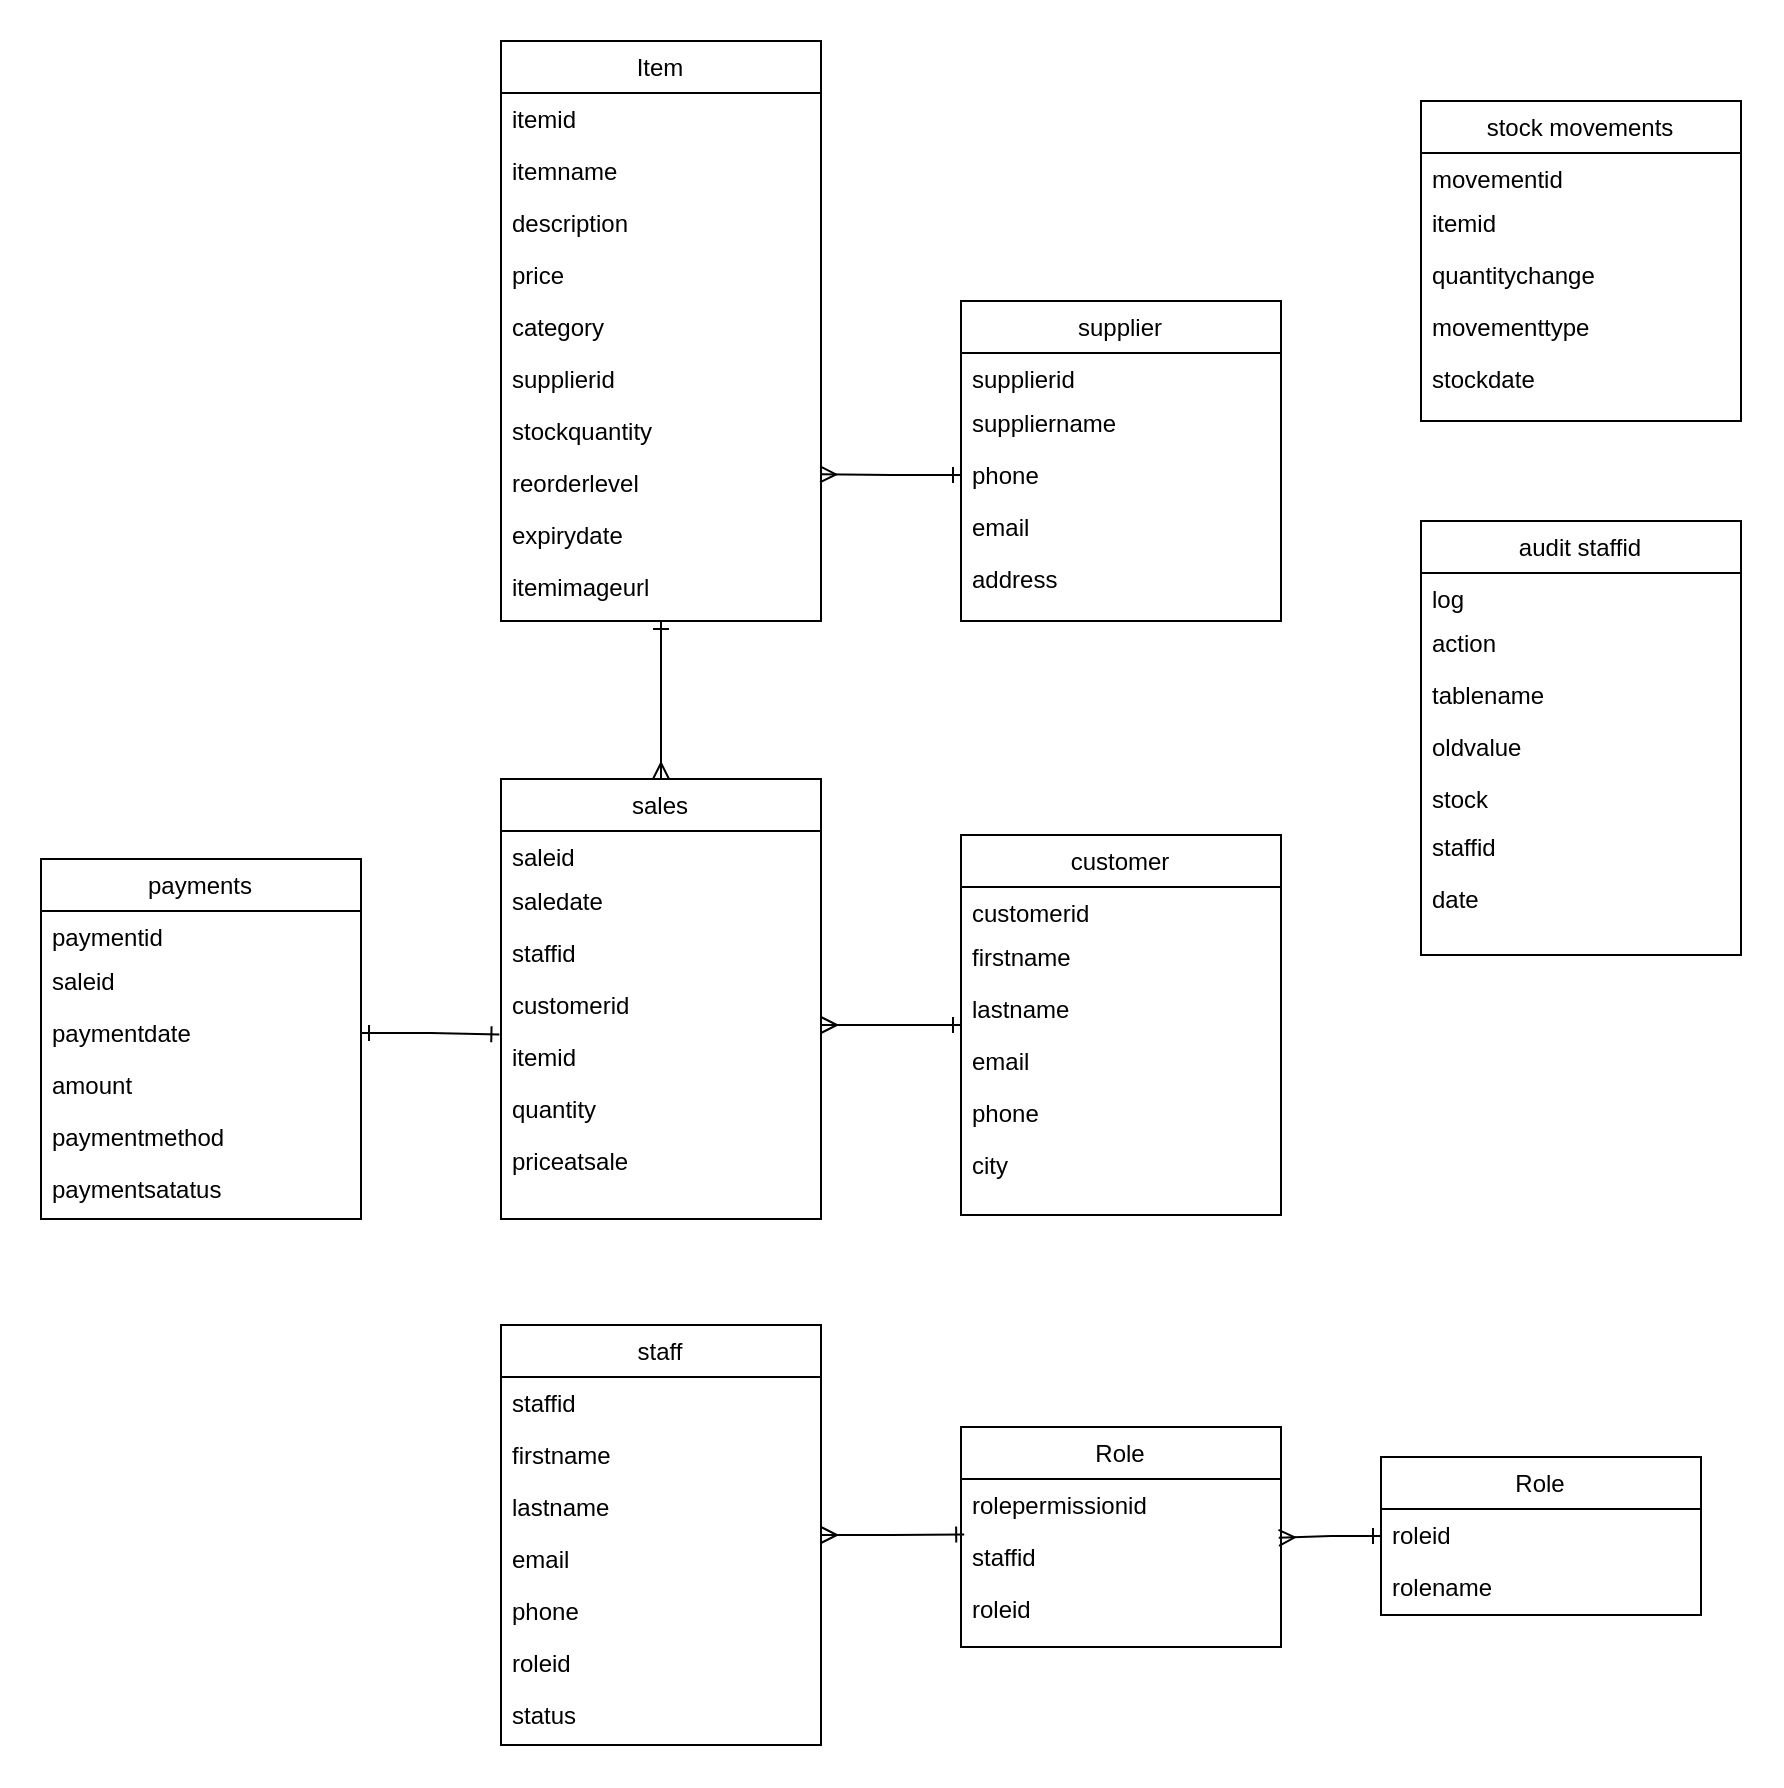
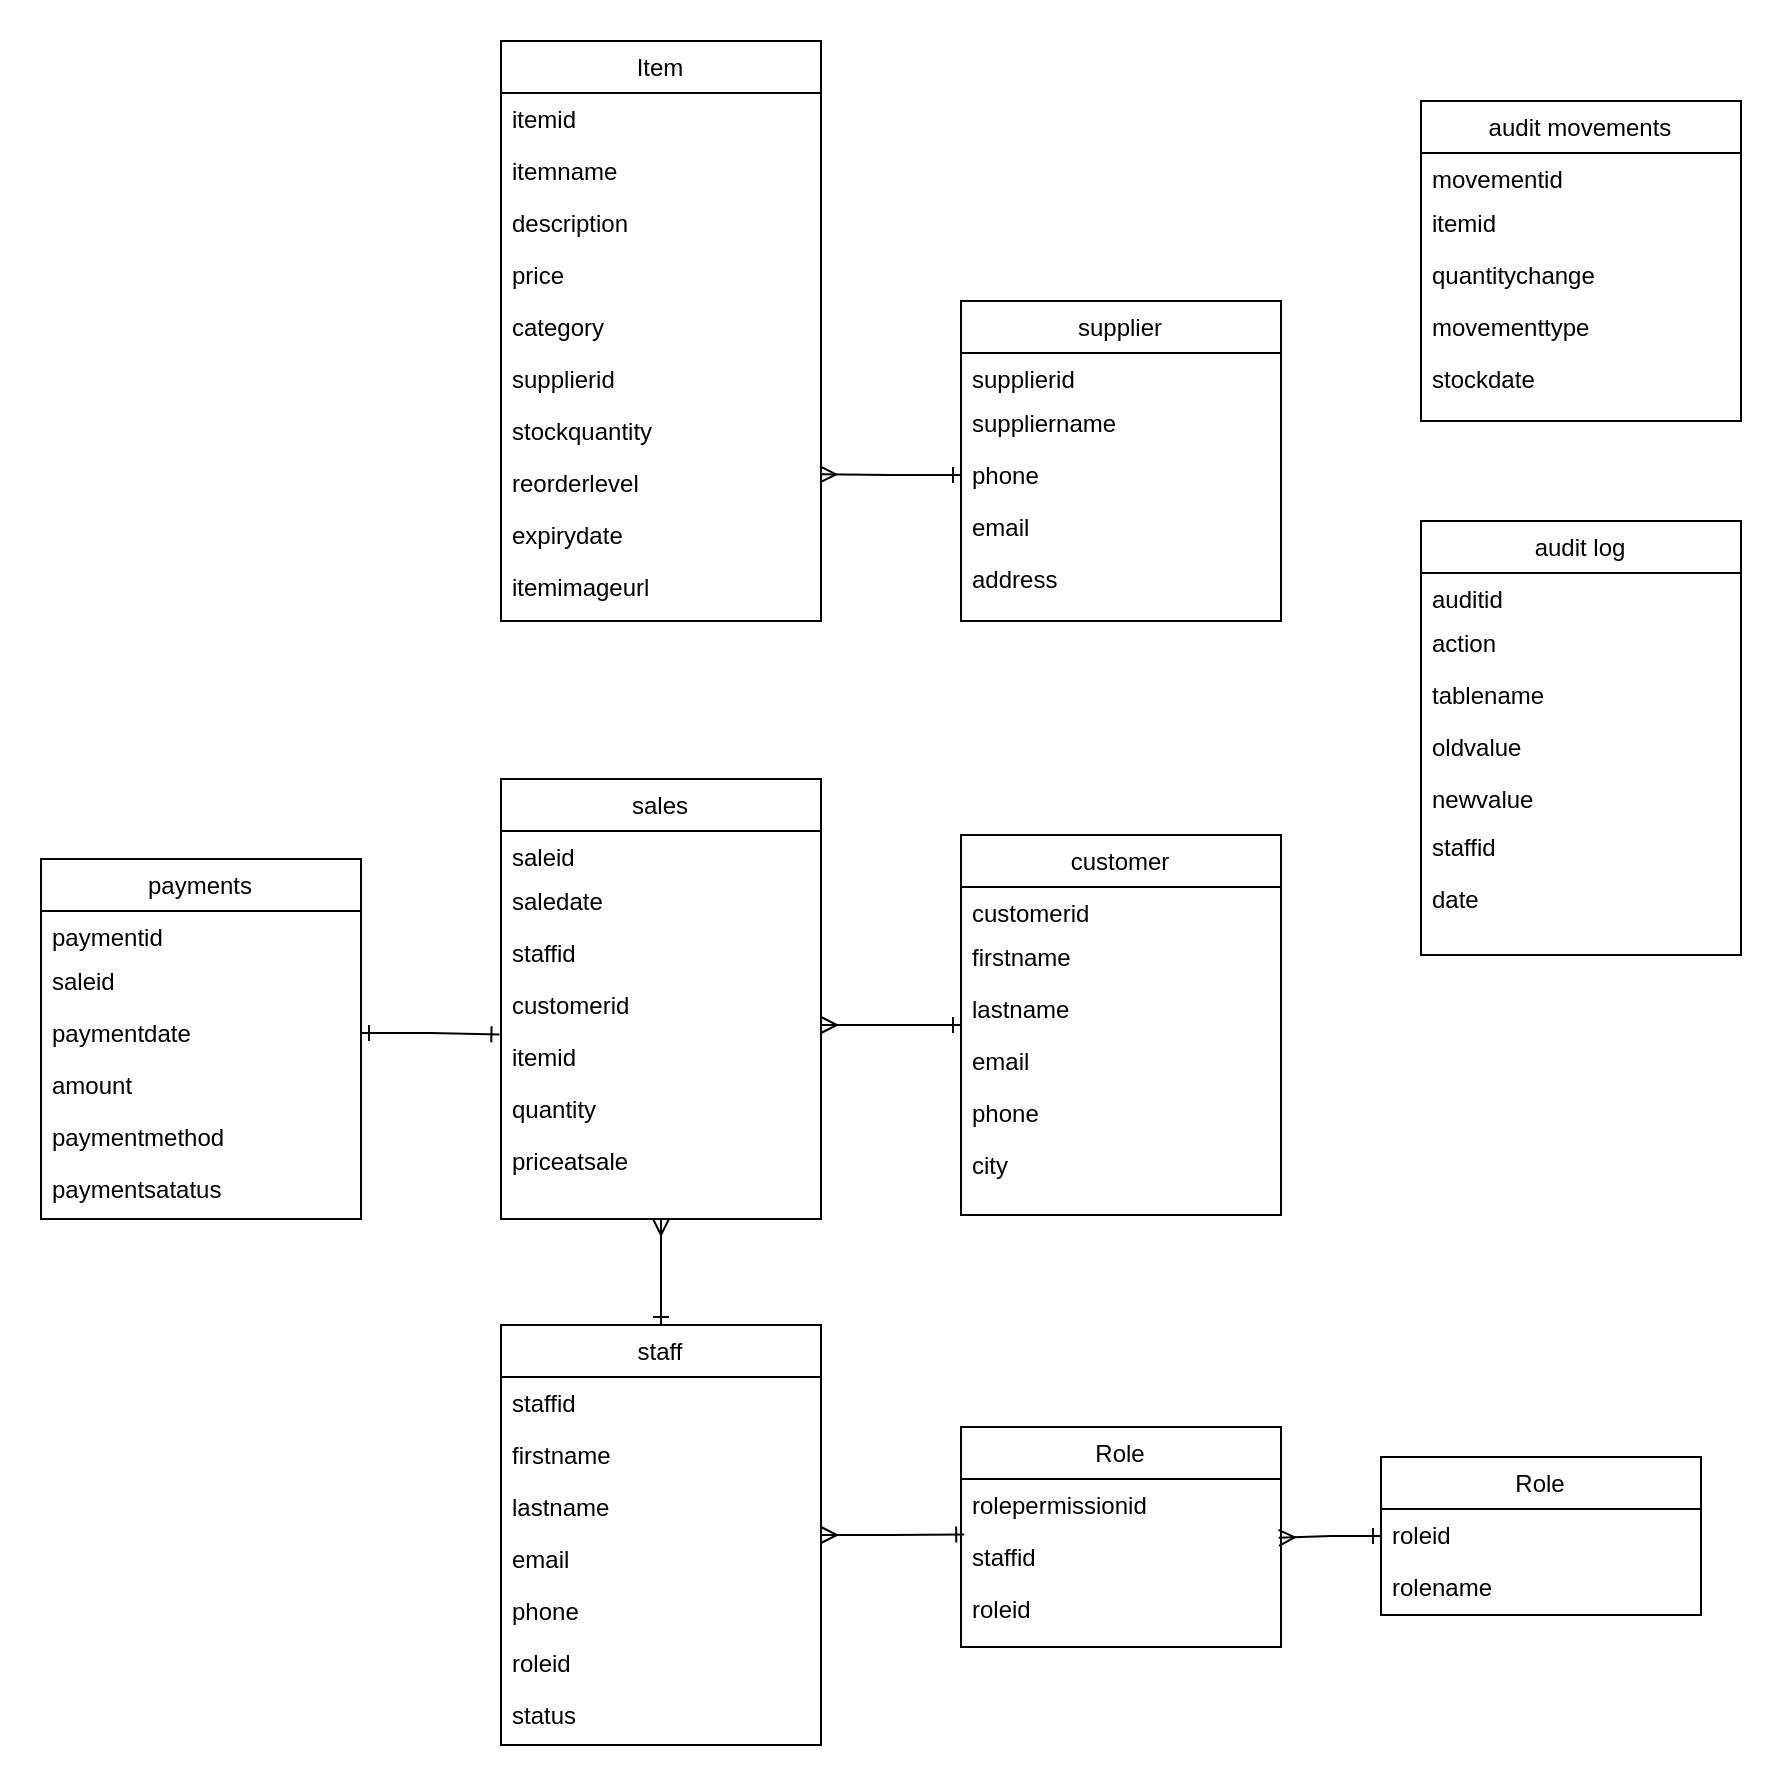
(1580, 128) -> (1580, 128)
(1580, 548) -> (1580, 548)
(1449, 600) -> (1473, 600)
(661, 702) -> none
(1466, 800) -> (1483, 800)
none -> (661, 1274)
